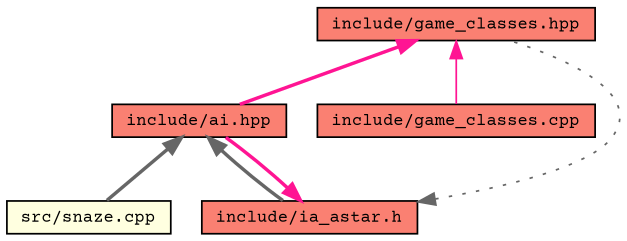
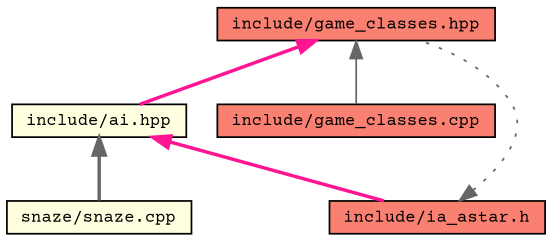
(456, 81) -> (356, 81)
(199, 121) -> (99, 121)
(258, 162) -> none
(251, 176) -> (277, 171)
(89, 217) -> (99, 217)
